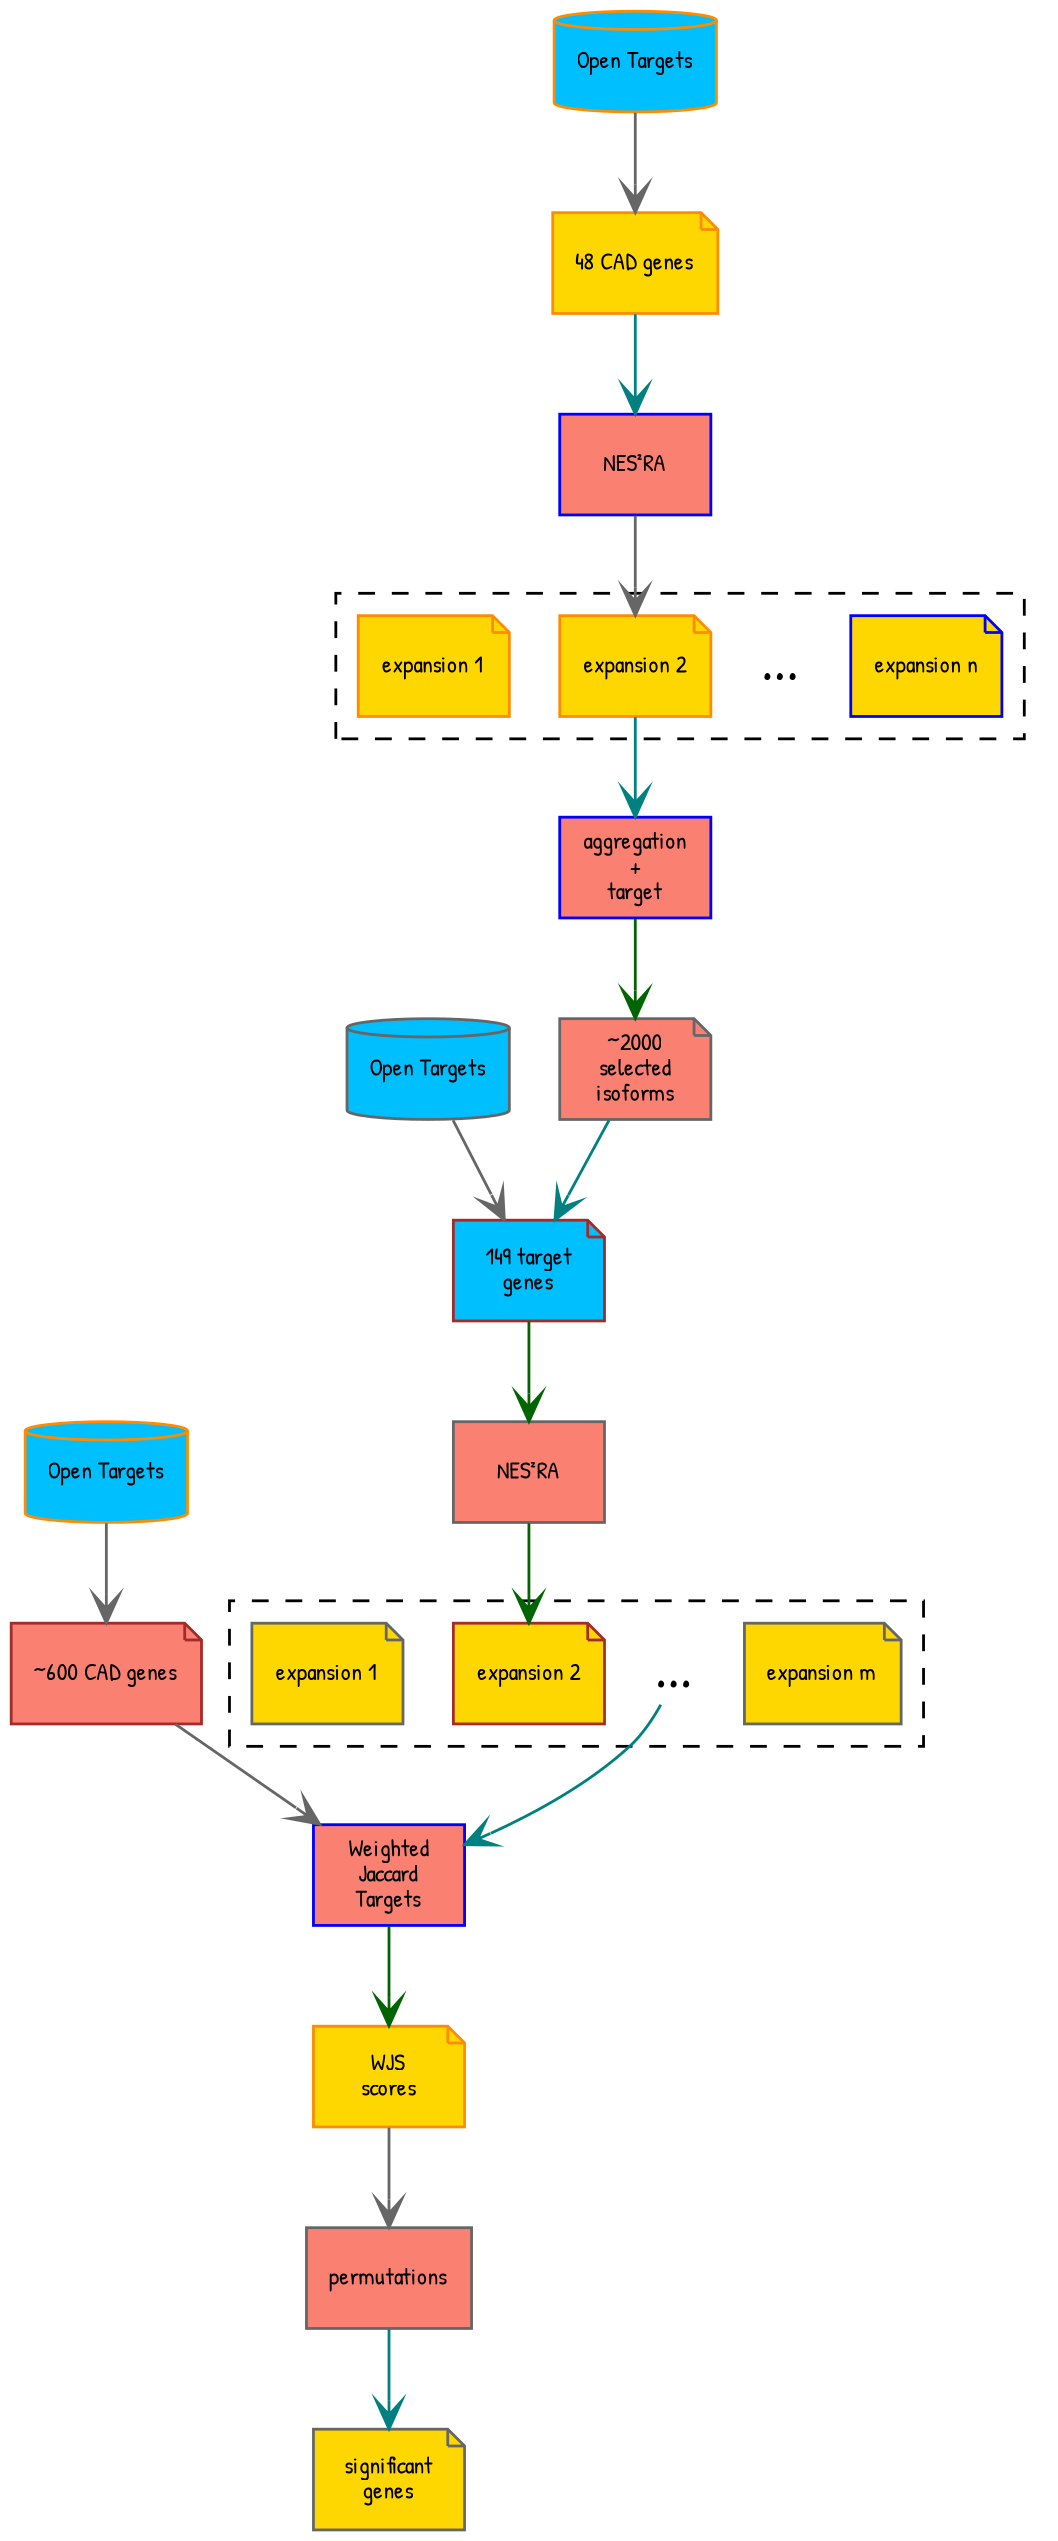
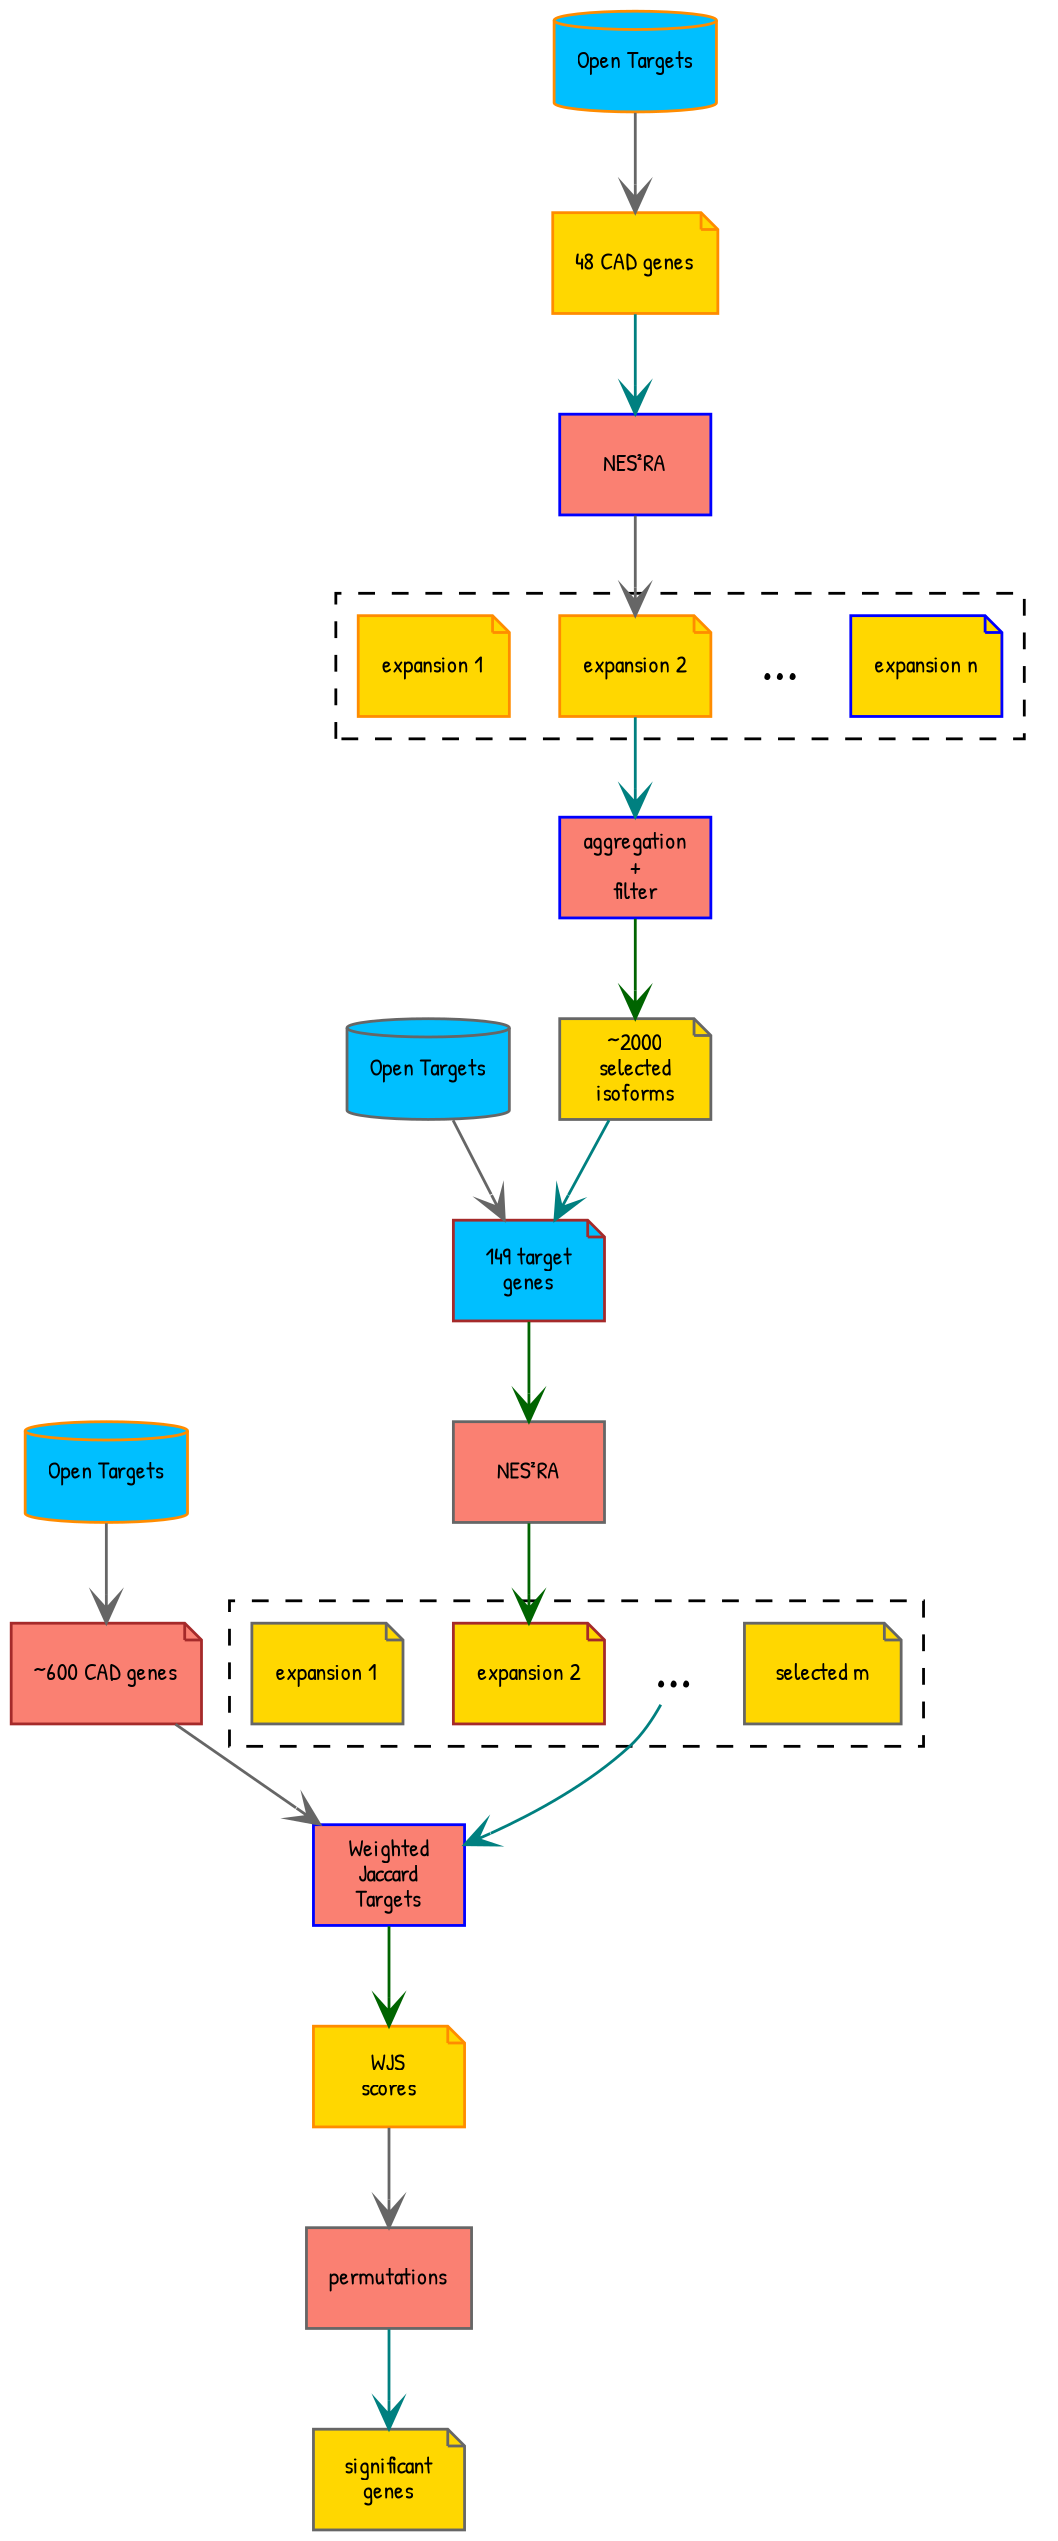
(635, 868) -> (635, 868)
(635, 1069) -> (635, 1069)
(823, 1674) -> (823, 1674)
